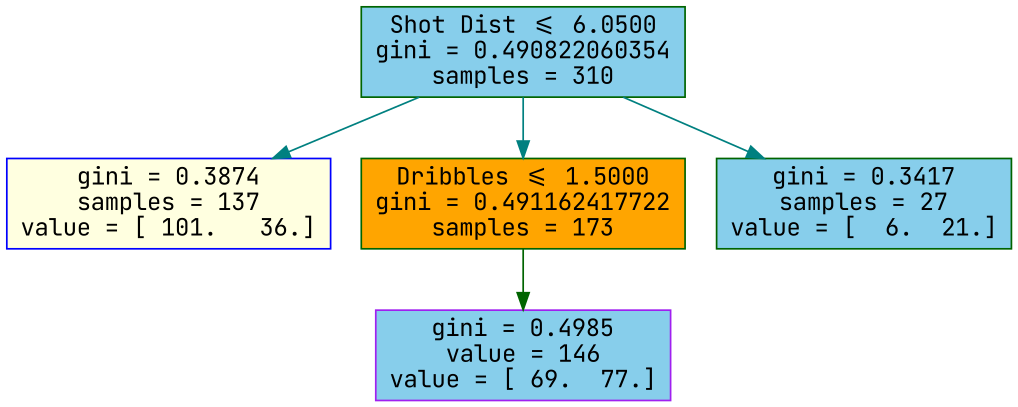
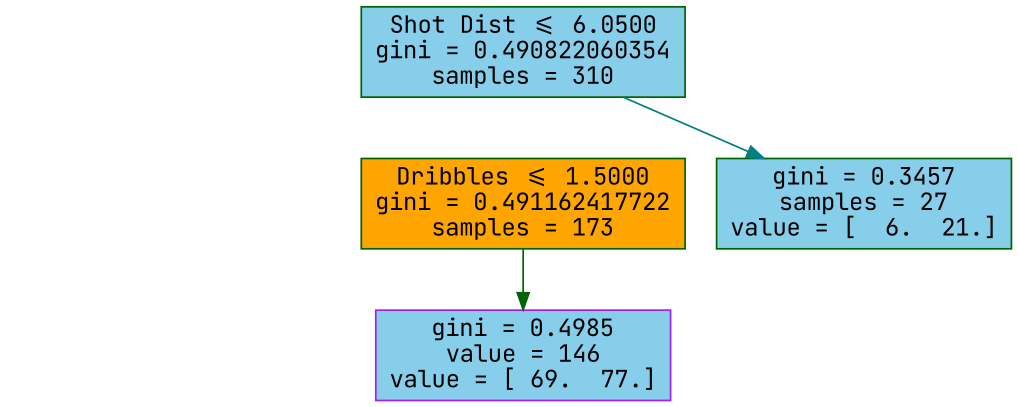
(523, 119) -> none
(169, 204) -> none
(864, 204) -> (864, 204)
